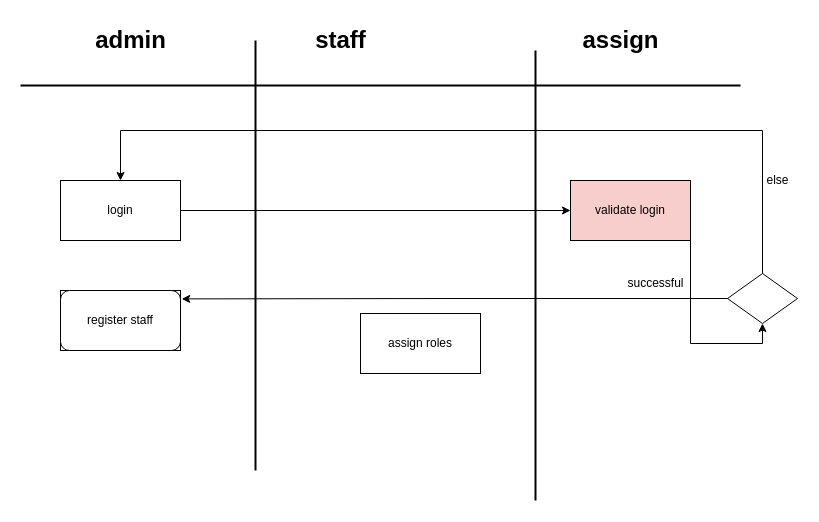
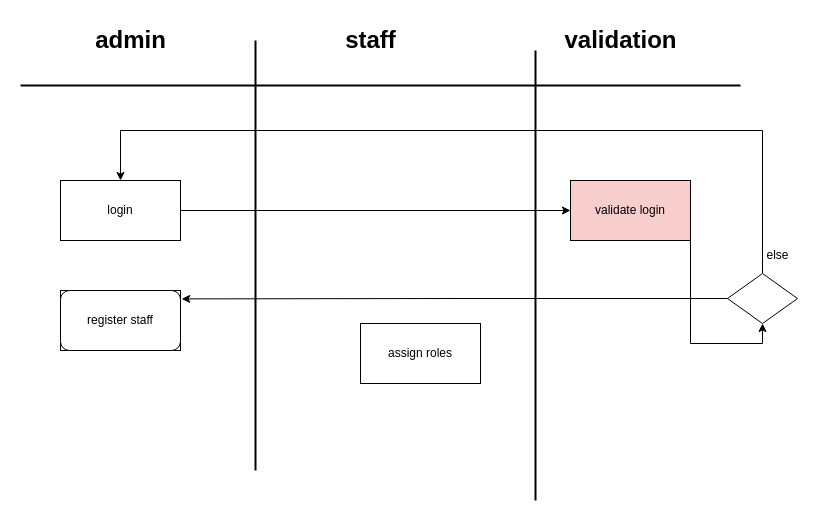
(341, 41) -> (371, 41)
(621, 41) -> (621, 41)
(778, 181) -> (778, 256)
(656, 284) -> none
(421, 344) -> (421, 354)
